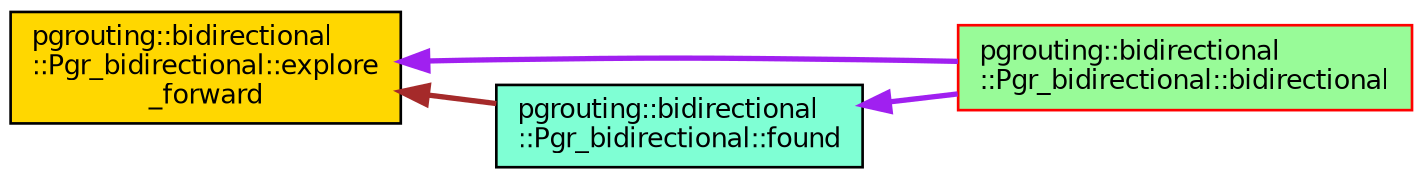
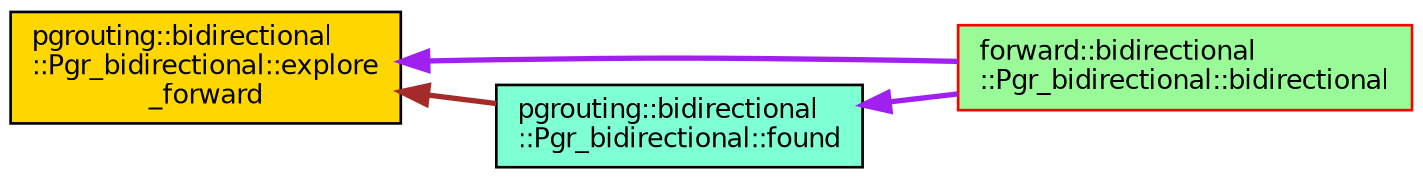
(1185, 68) -> (1185, 68)
